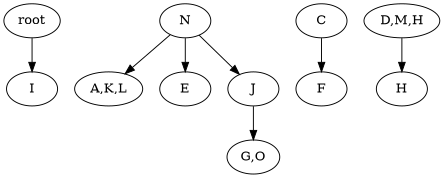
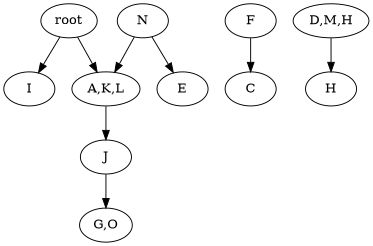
none -> (85, 50)
(321, 50) -> (251, 50)
(216, 51) -> (106, 118)
